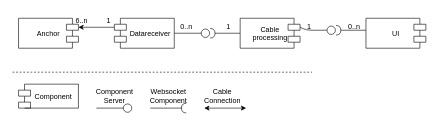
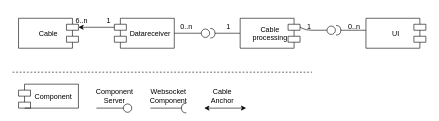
(48, 34) -> (48, 34)
(223, 96) -> (223, 96)
